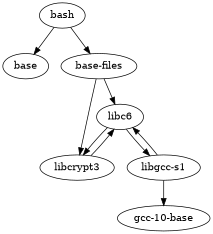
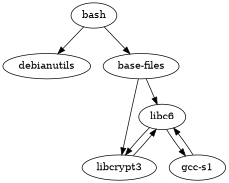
(26, 66) -> (47, 66)
(164, 168) -> (197, 168)
(164, 218) -> none
